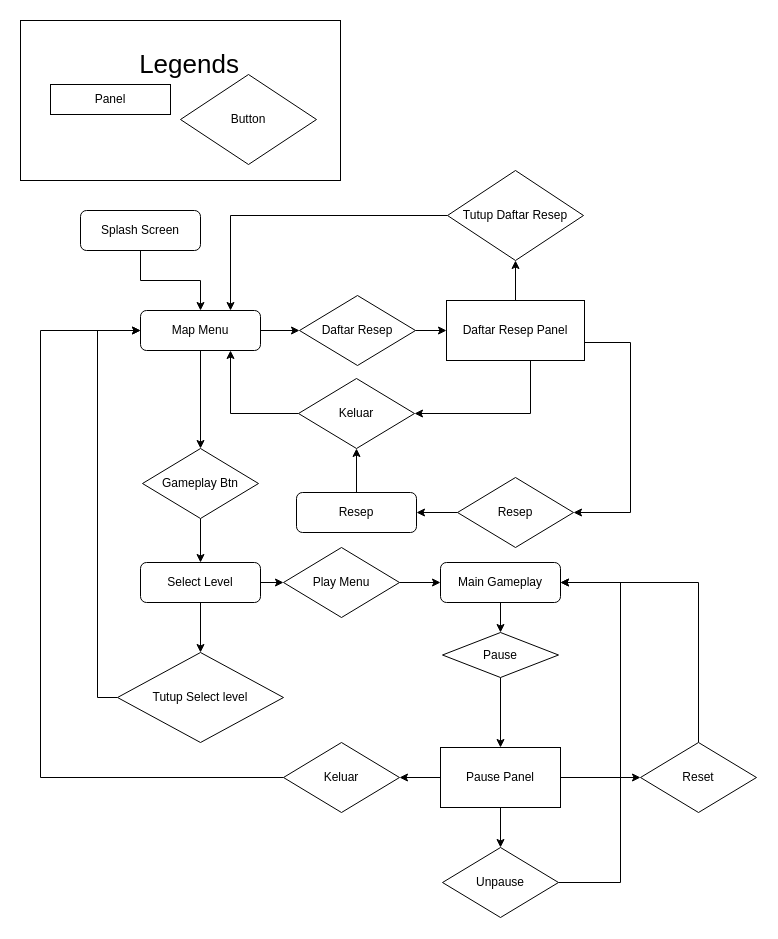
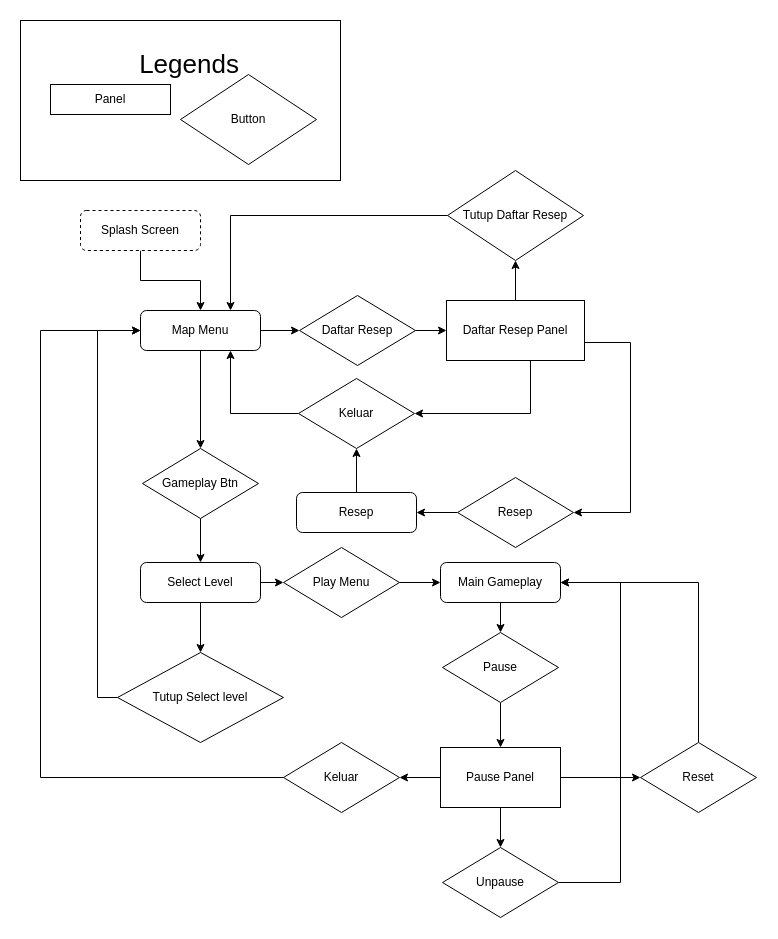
(141, 231) -> (141, 231)
(501, 655) -> (501, 668)
